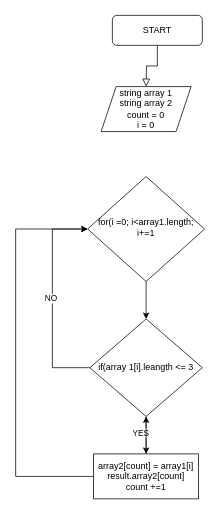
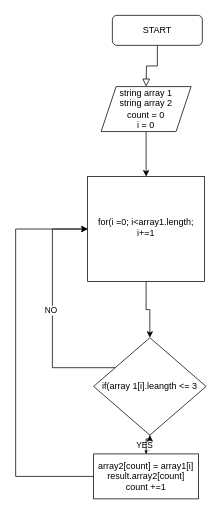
none -> (146, 170)
(146, 229) -> (146, 229)
(146, 368) -> (150, 387)
